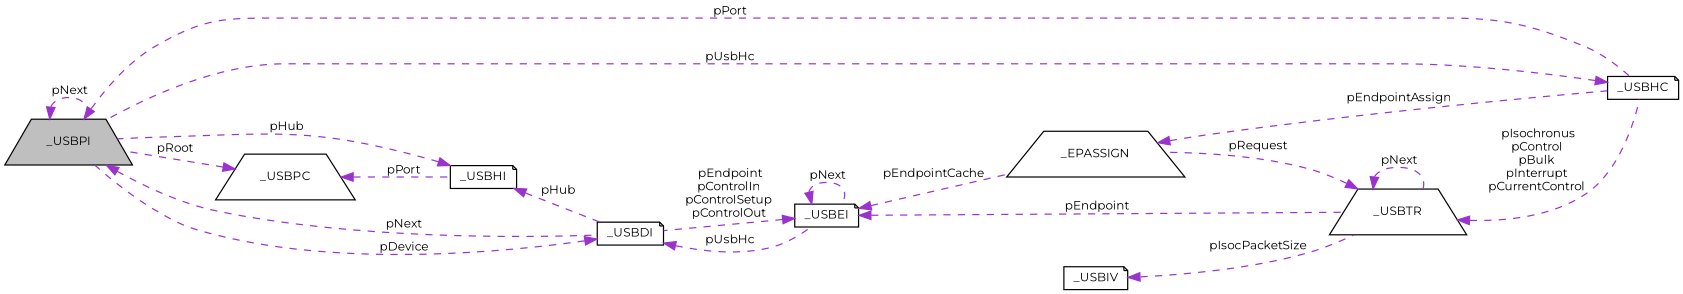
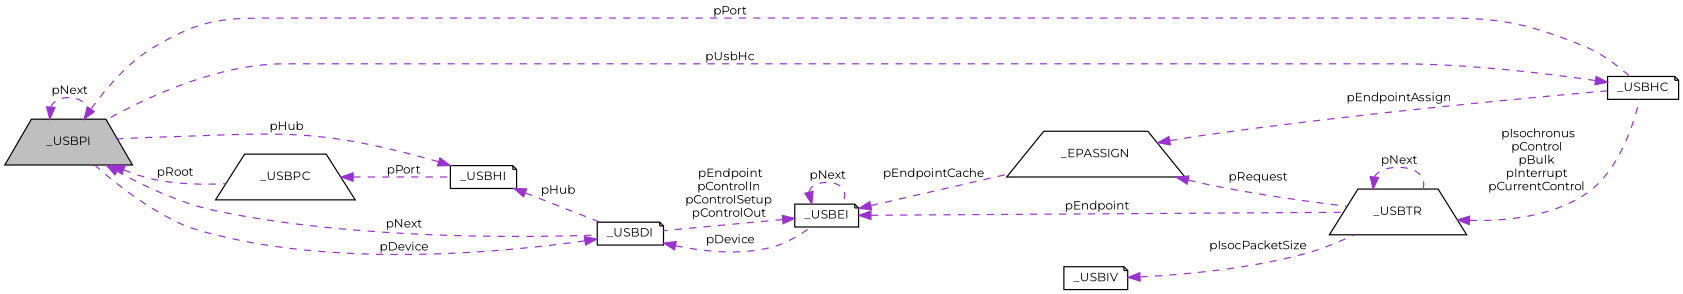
(174, 159) -> (174, 183)
(1258, 159) -> (1267, 195)
(729, 240) -> (729, 240)
